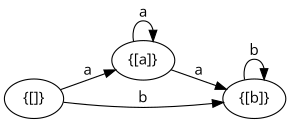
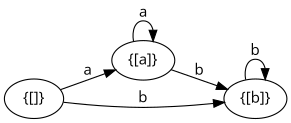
(199, 71) -> (199, 71)
